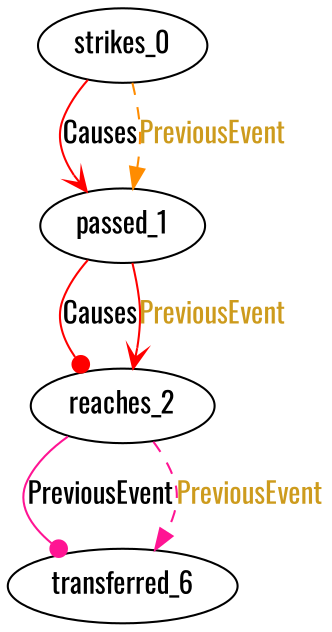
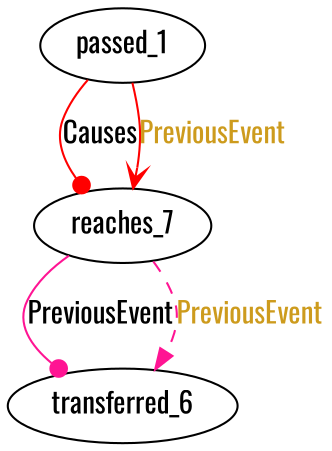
(123, 46) -> none
(123, 406) -> (123, 226)
